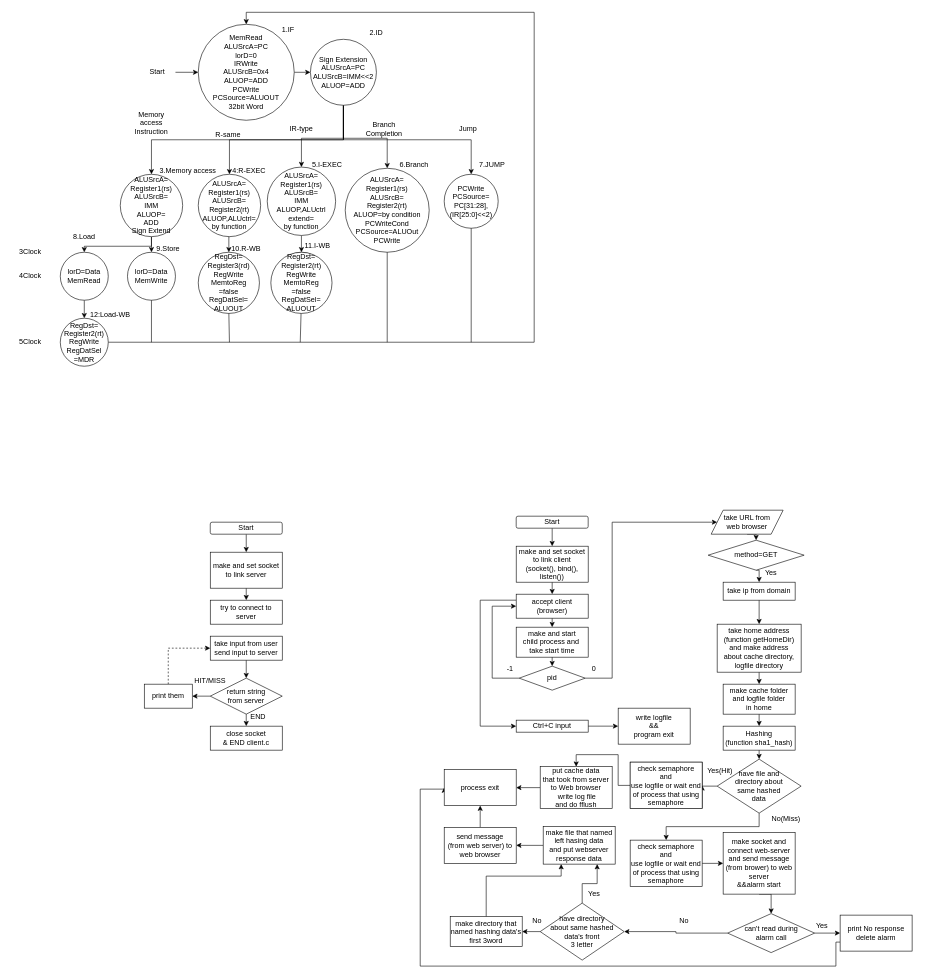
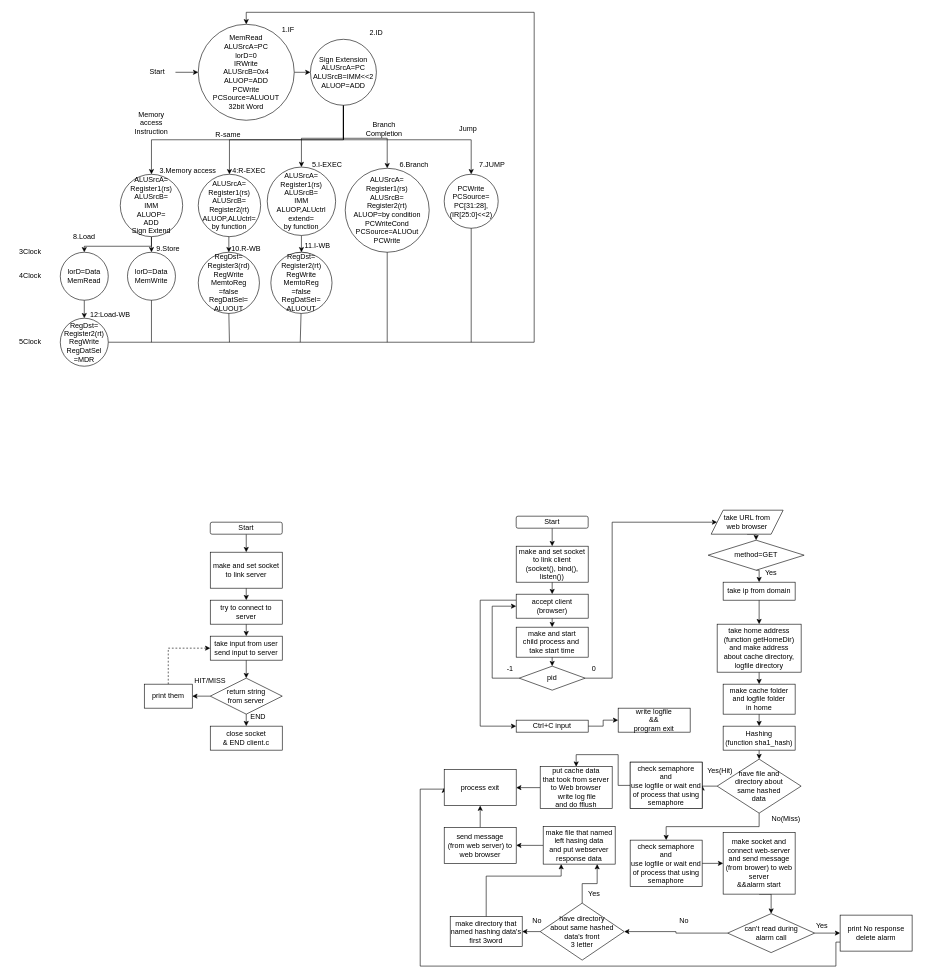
(302, 129) -> none
none -> (246, 630)
(654, 726) -> (654, 720)
